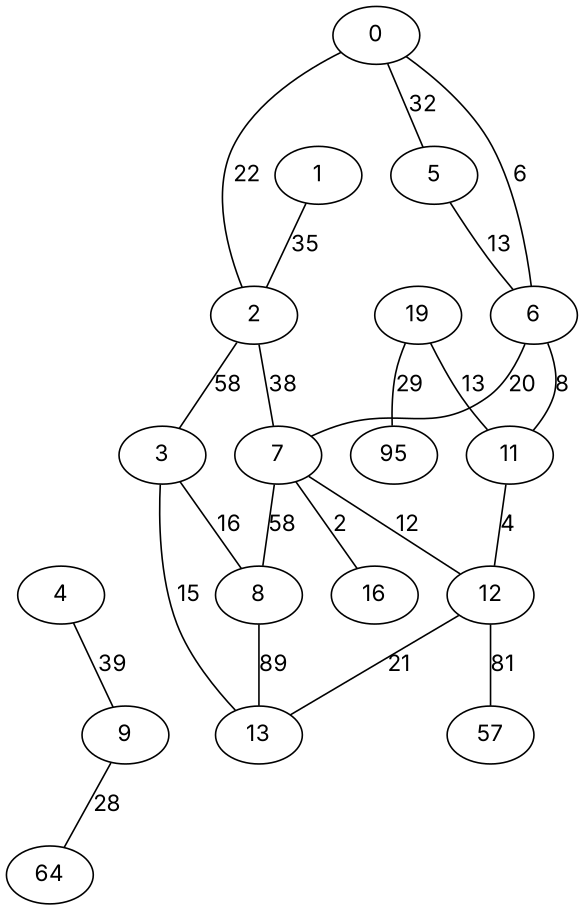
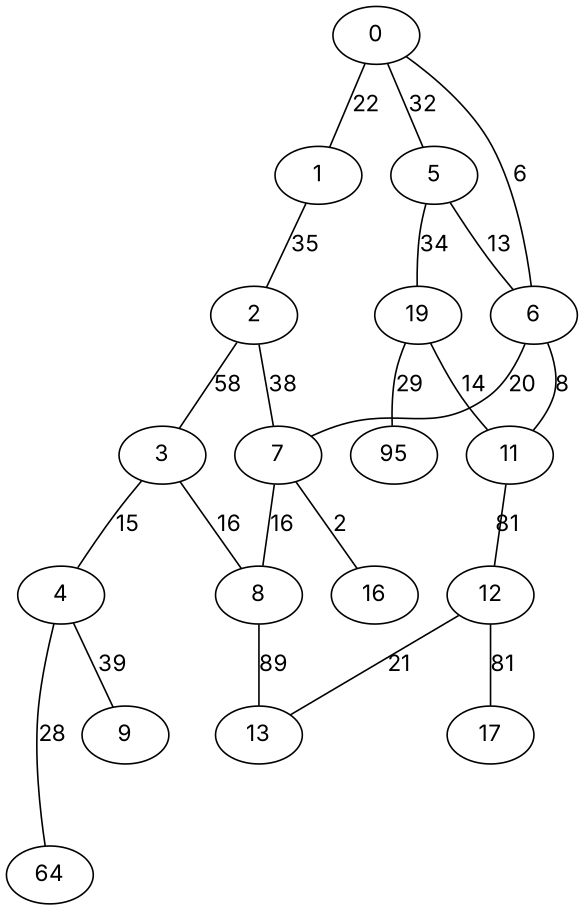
(233, 146) -> (347, 106)
none -> (419, 245)
(474, 385) -> (474, 385)
(283, 525) -> (283, 525)
(384, 525) -> none
(508, 525) -> (508, 525)
(171, 607) -> (108, 523)
(491, 735) -> (491, 735)
(88, 805) -> (37, 734)
